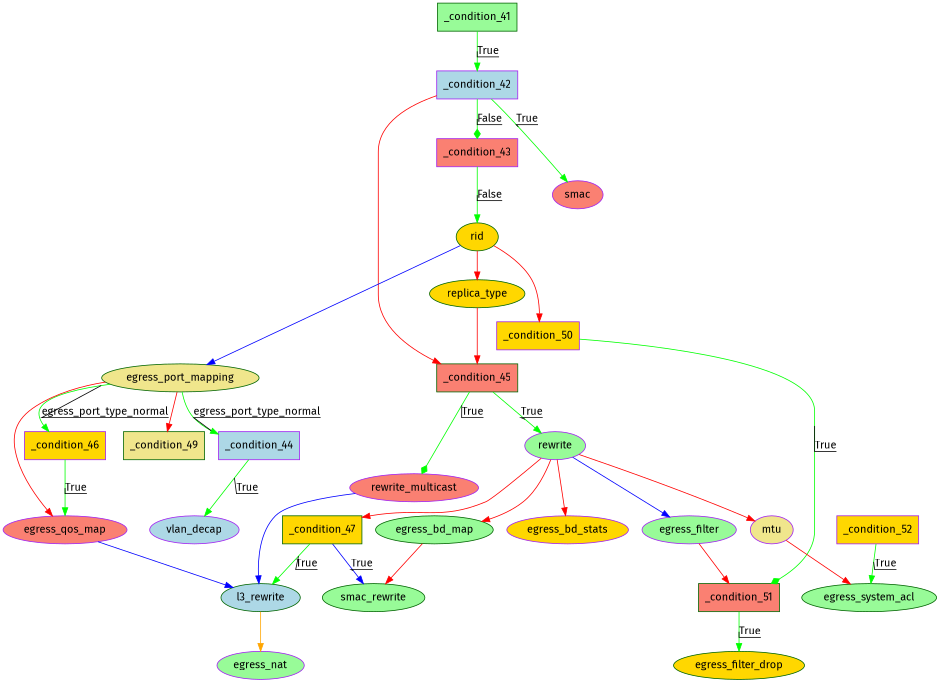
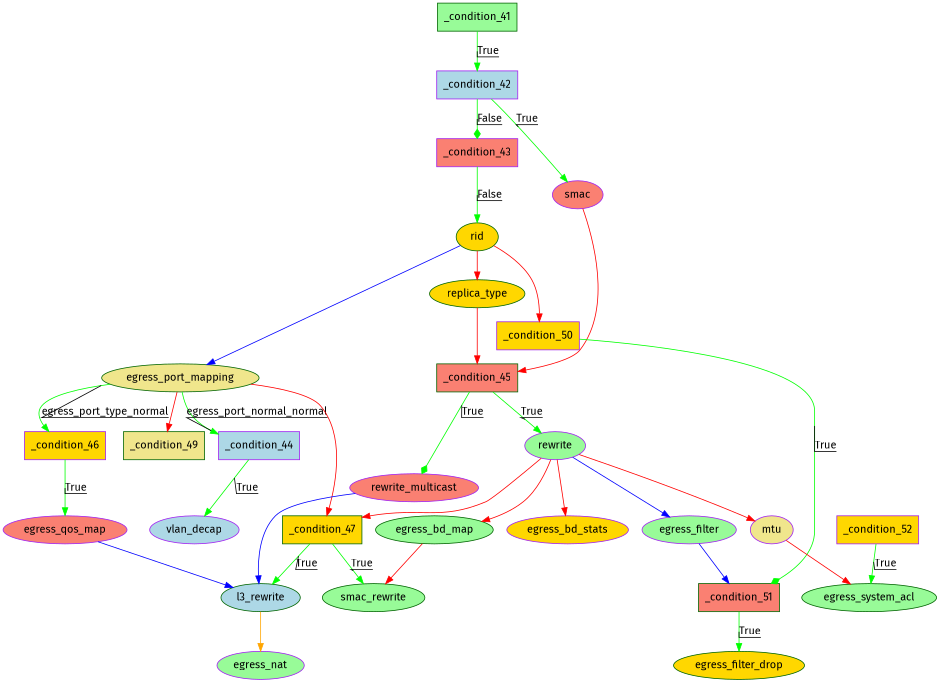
(378, 225) -> (596, 309)
(257, 412) -> (257, 412)
(19, 422) -> (329, 420)
(712, 560) -> (712, 560)
(346, 561) -> (346, 561)
